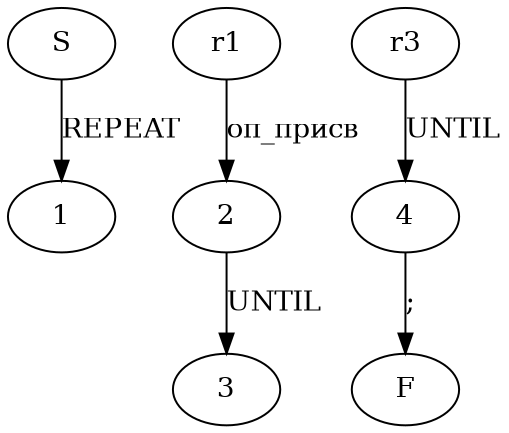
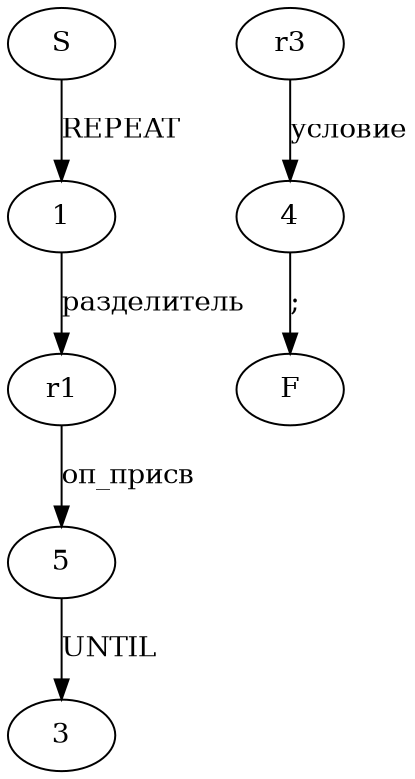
(453, 130) -> (349, 130)
(227, 217) -> (62, 562)
none -> (62, 293)
